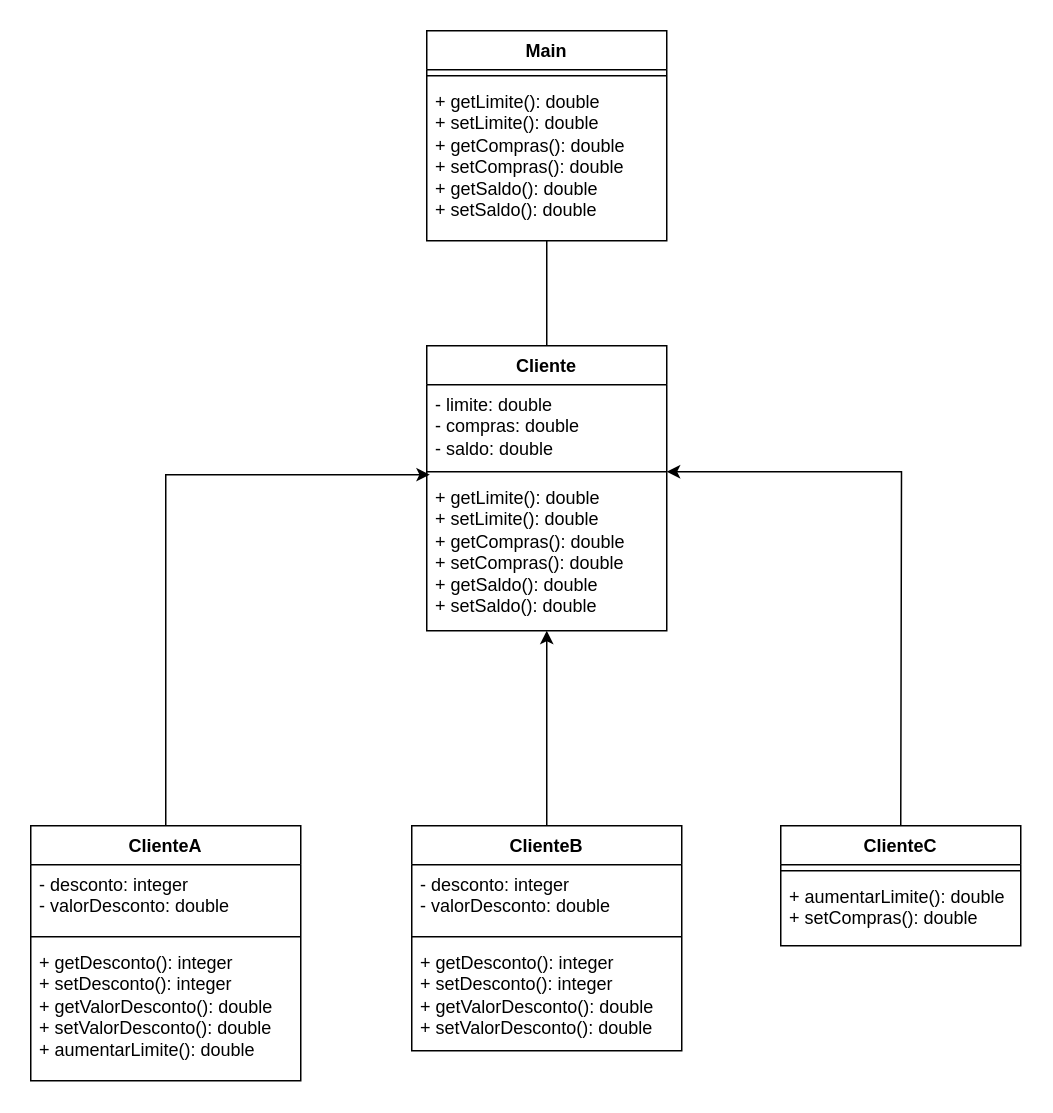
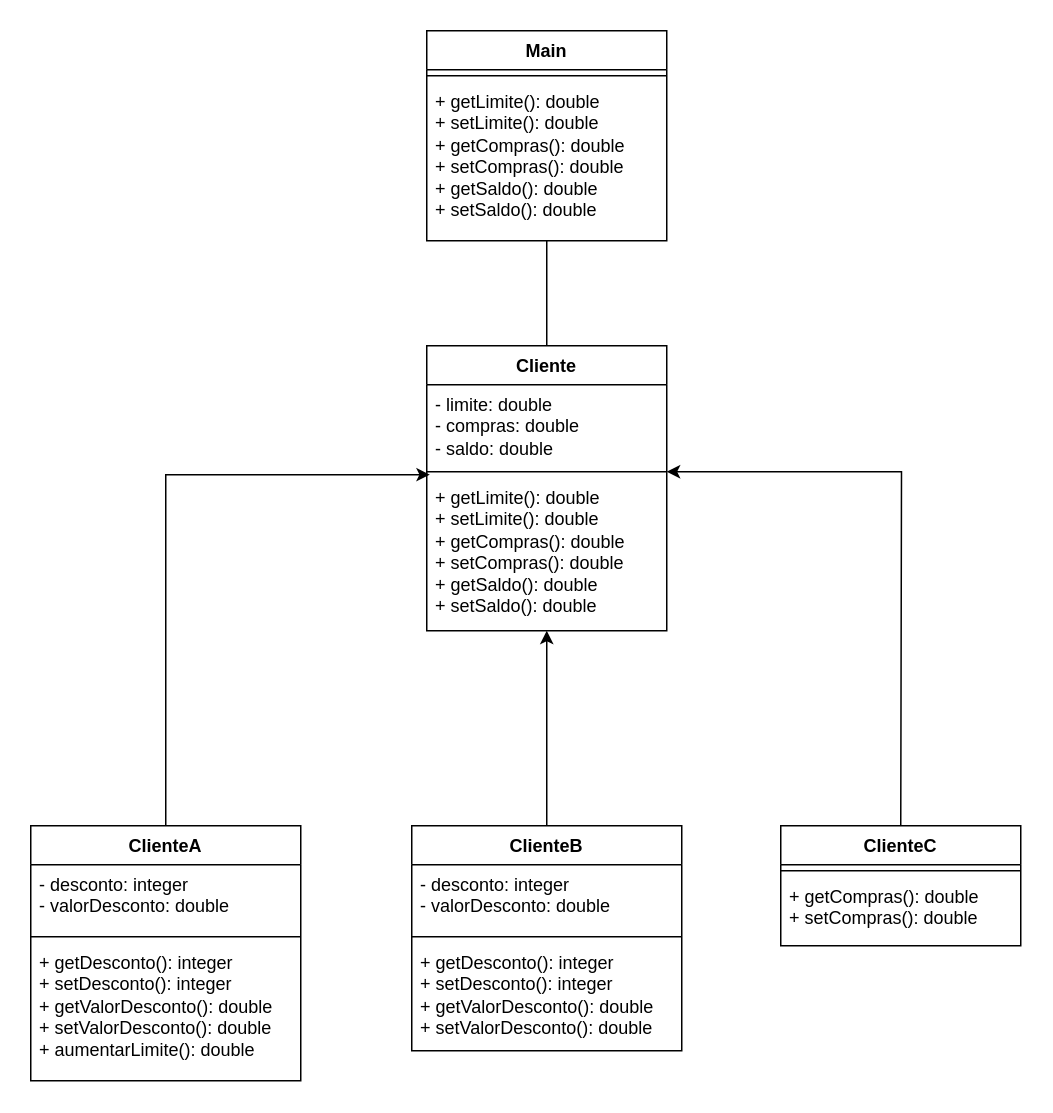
(902, 920) -> (891, 909)
